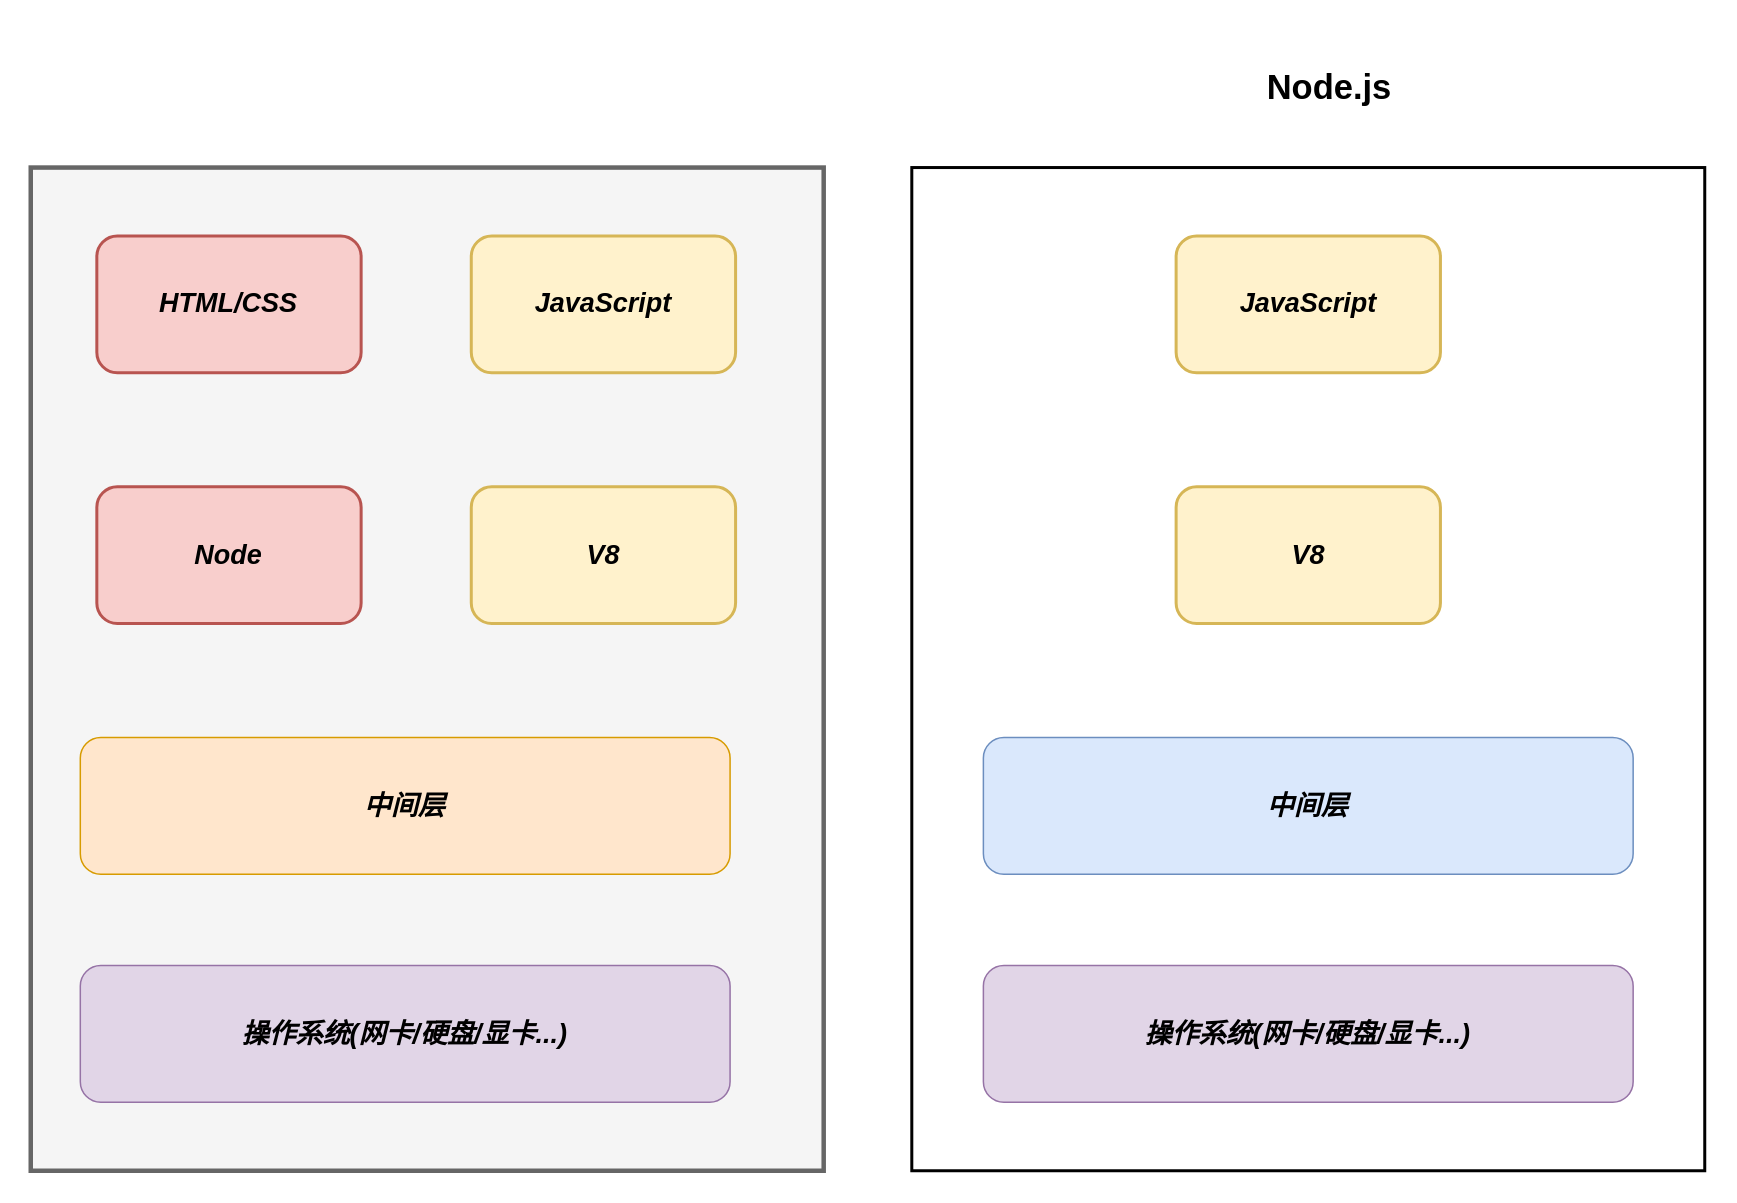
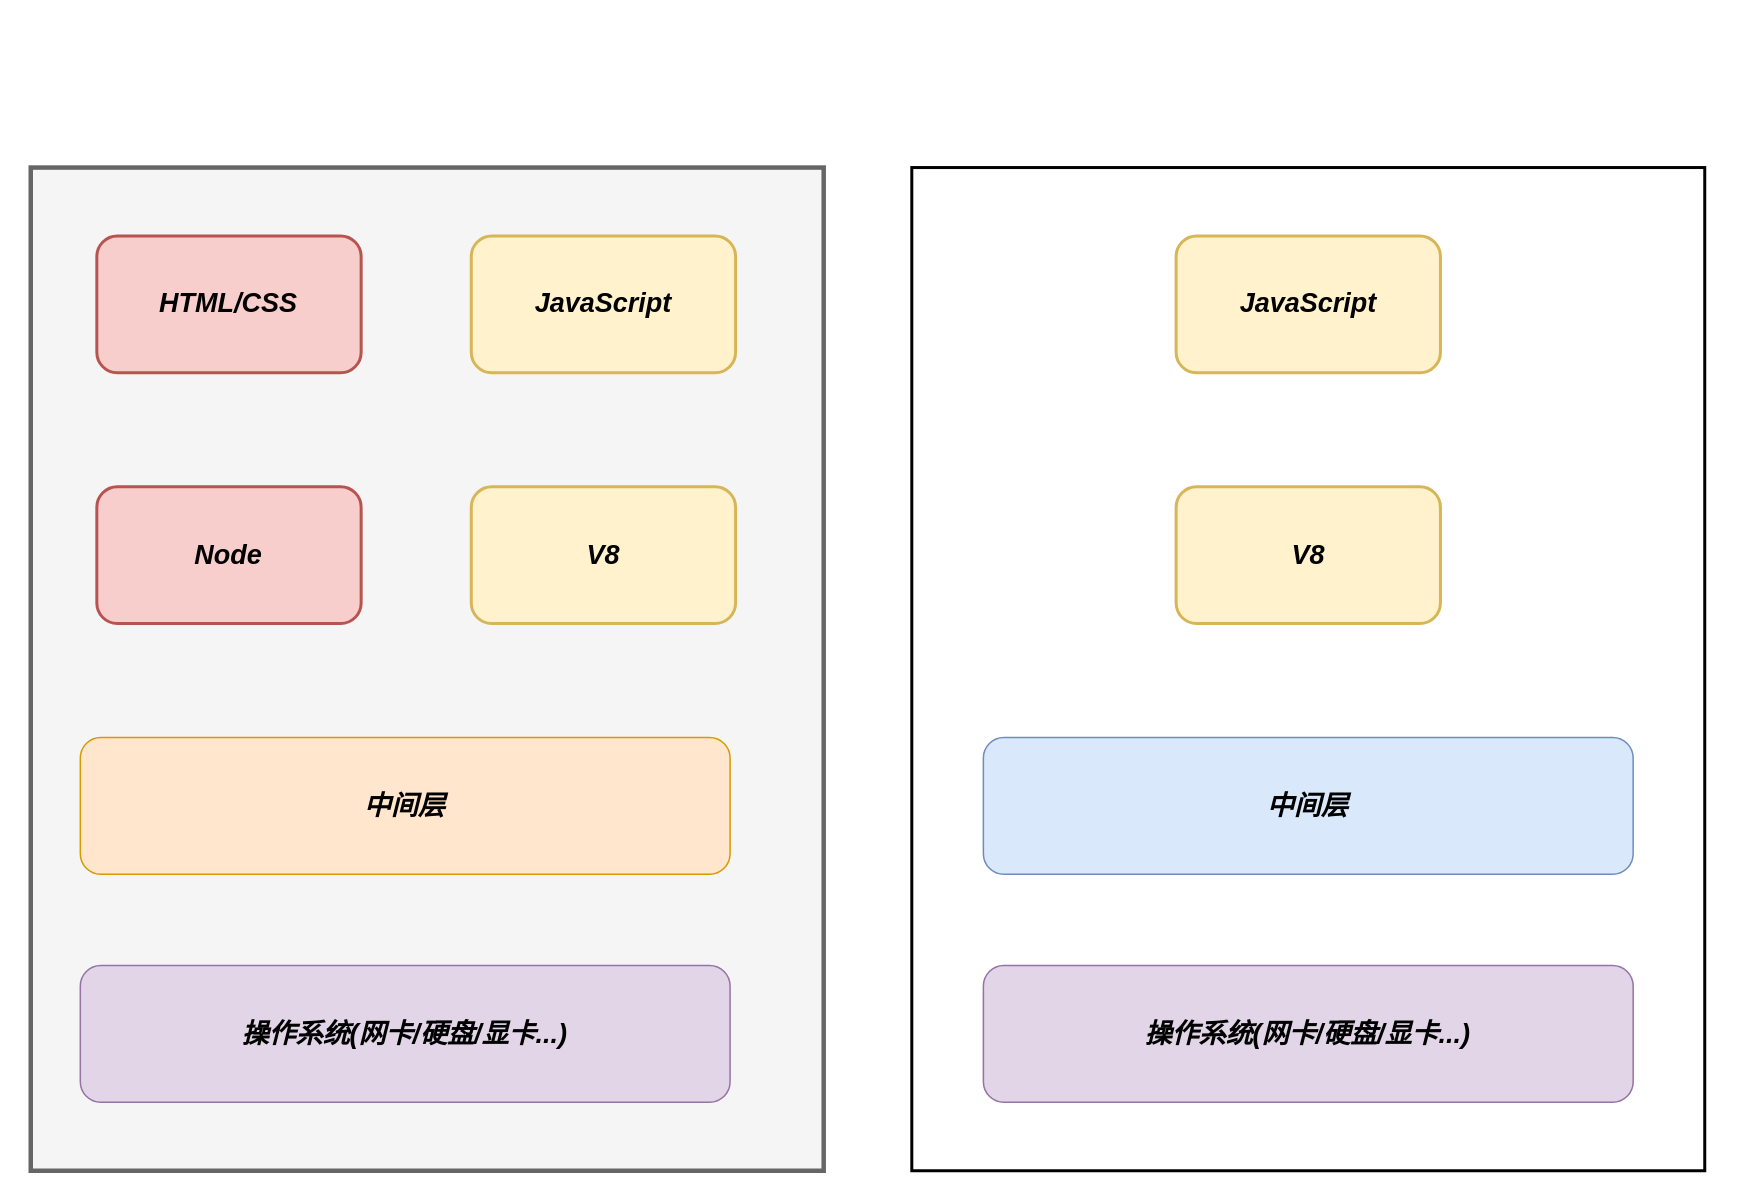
(1330, 88) -> none
